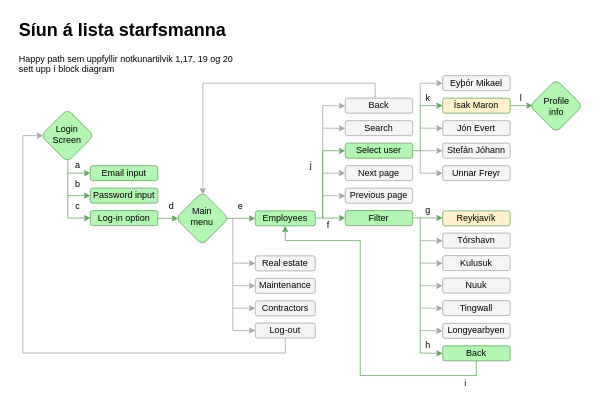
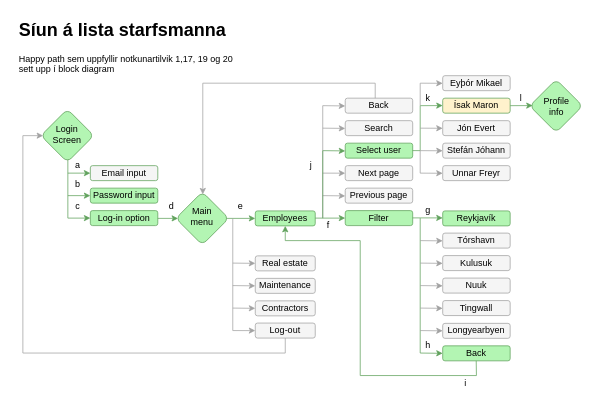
(124, 173) -> (124, 173)
(477, 218) -> (477, 218)
